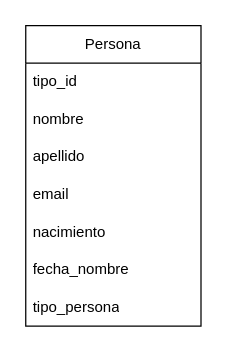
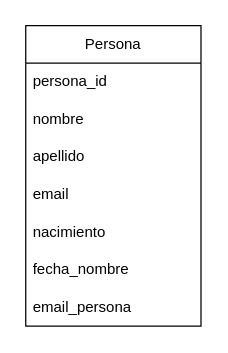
(59, 82) -> (73, 82)
(82, 307) -> (84, 307)
